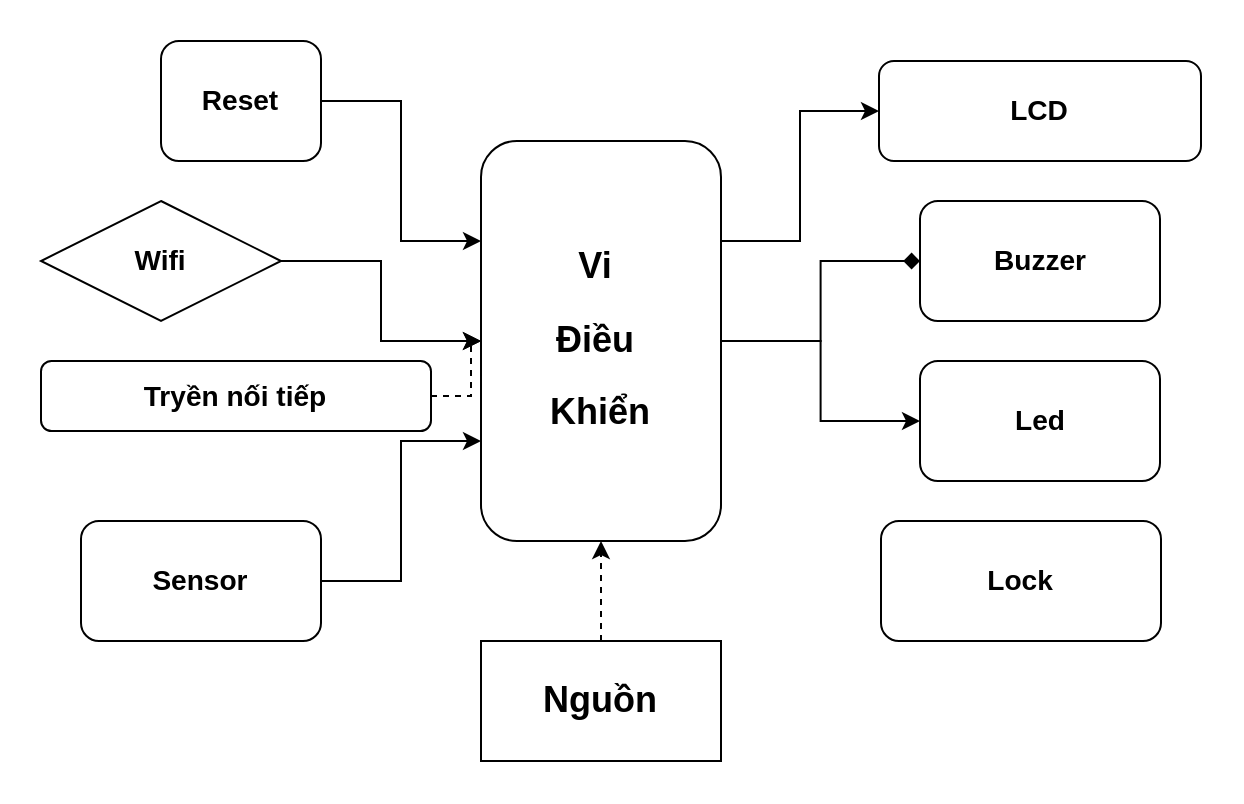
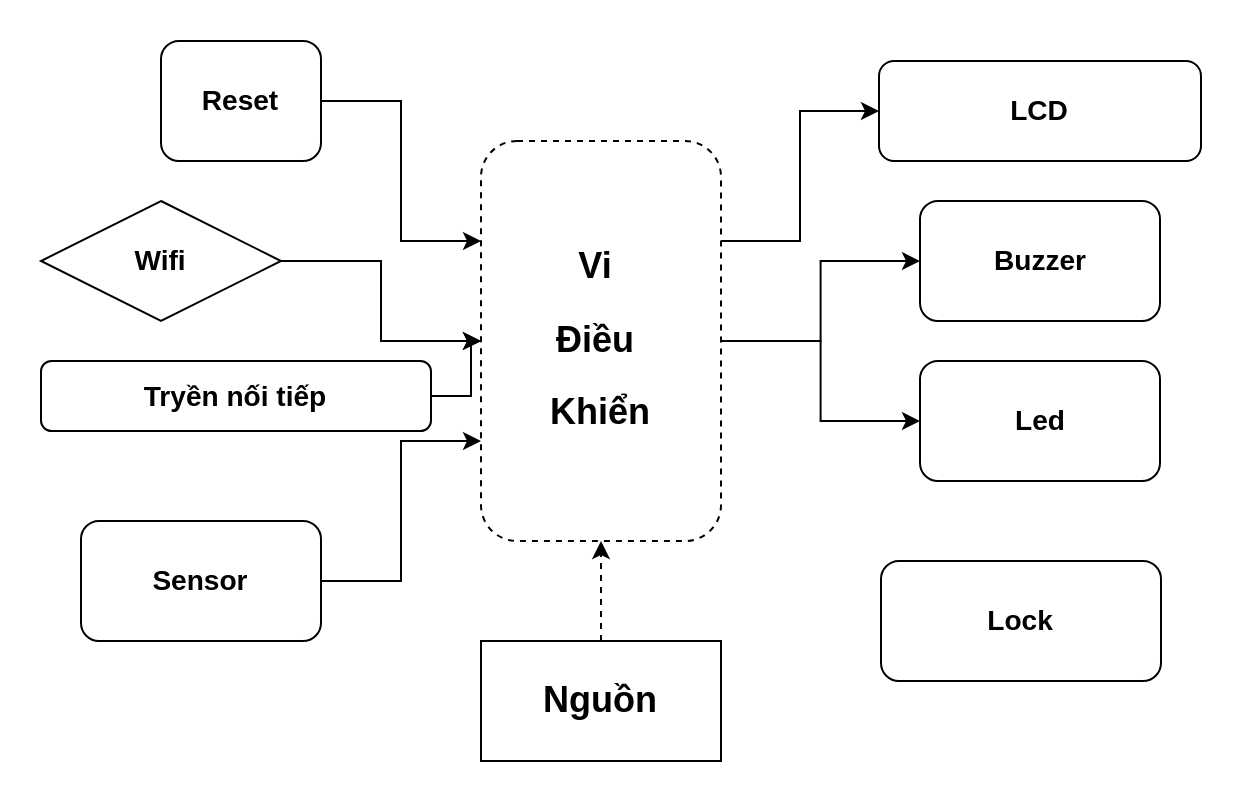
(903, 261) -> (904, 261)
(601, 341) -> (601, 341)
(471, 391) -> (471, 391)
(1021, 581) -> (1021, 621)
